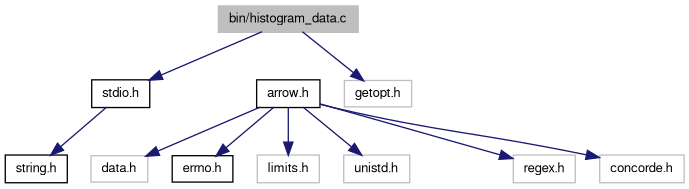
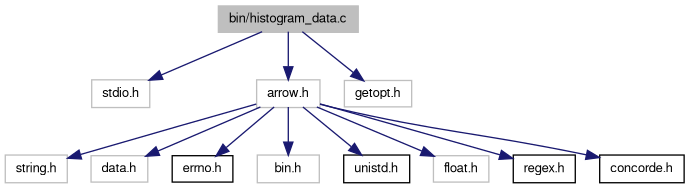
none -> (288, 49)
(121, 94) -> (121, 94)
(288, 94) -> (288, 94)
(84, 127) -> (168, 129)
(36, 169) -> (36, 169)
(288, 169) -> (288, 169)
(377, 169) -> (377, 169)
none -> (461, 169)
(544, 169) -> (544, 169)
(642, 169) -> (642, 169)
